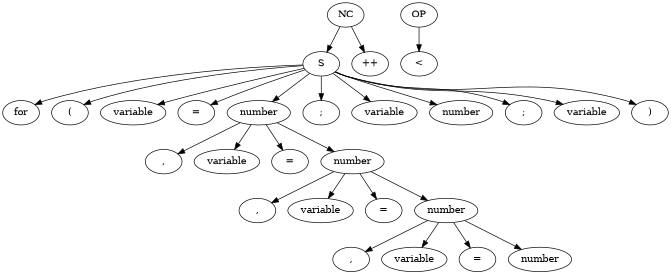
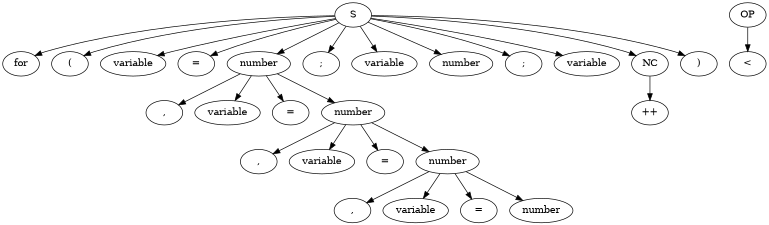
(335, 36) -> (502, 27)
